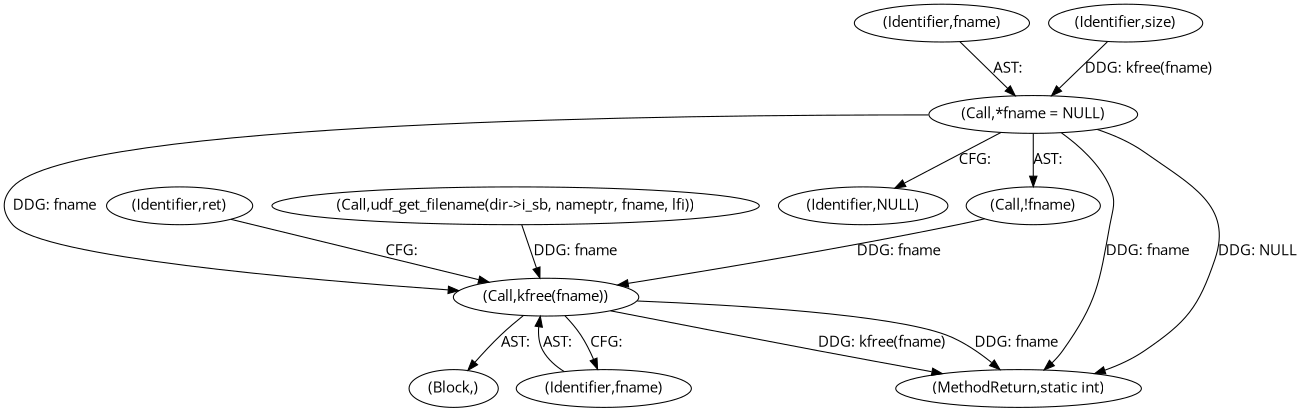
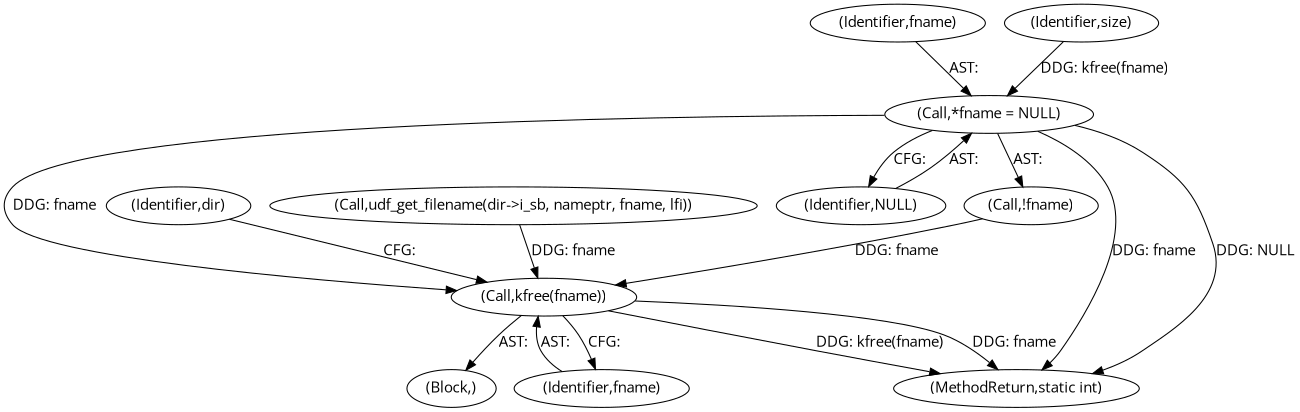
none -> (932, 167)
(180, 206) -> (179, 206)
